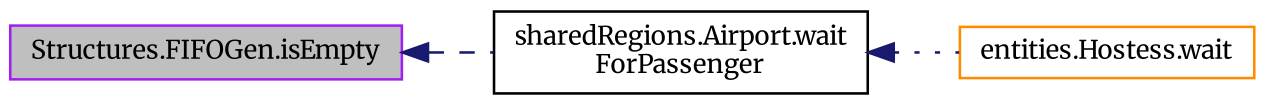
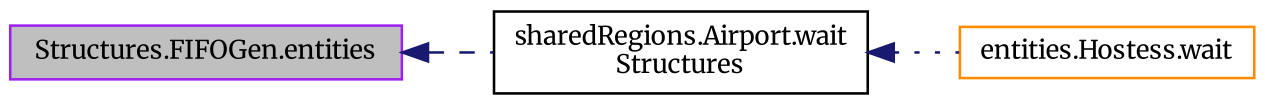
(206, 52) -> (206, 52)
(681, 52) -> (681, 52)
